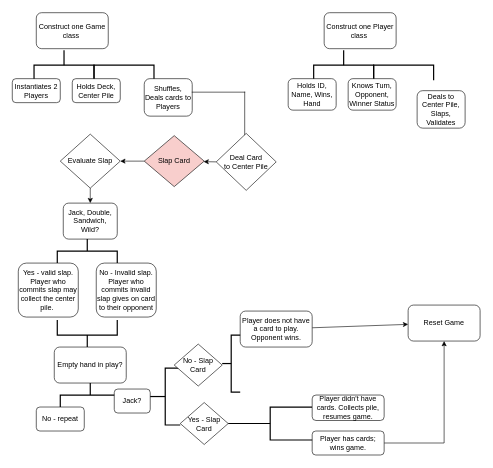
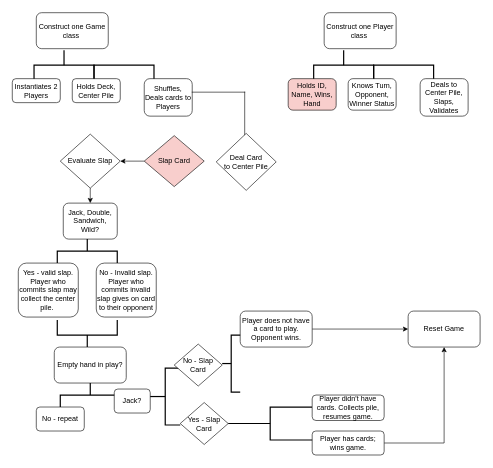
(312, 94) -> (312, 94)
(441, 109) -> (444, 97)
(209, 162) -> none
(444, 323) -> (444, 329)
